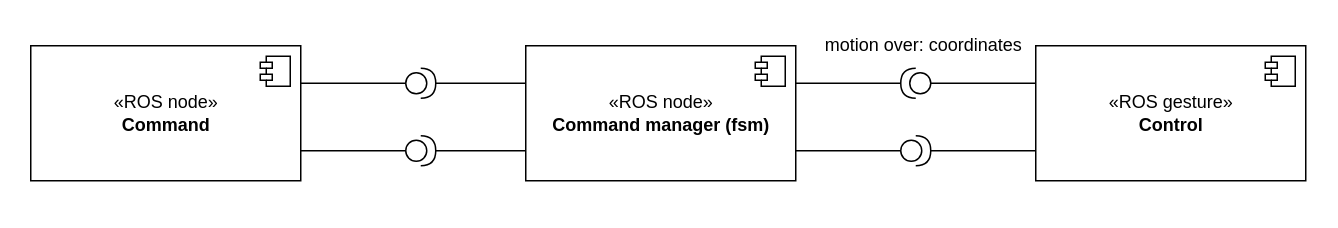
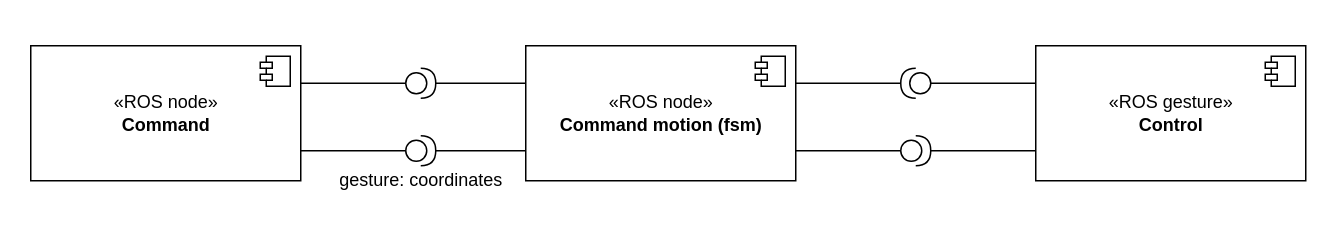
(923, 46) -> none
(662, 113) -> (662, 113)
none -> (421, 181)
